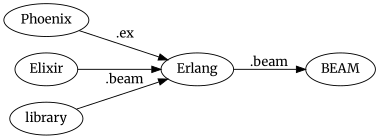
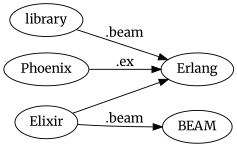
(265, 69) -> (115, 126)
